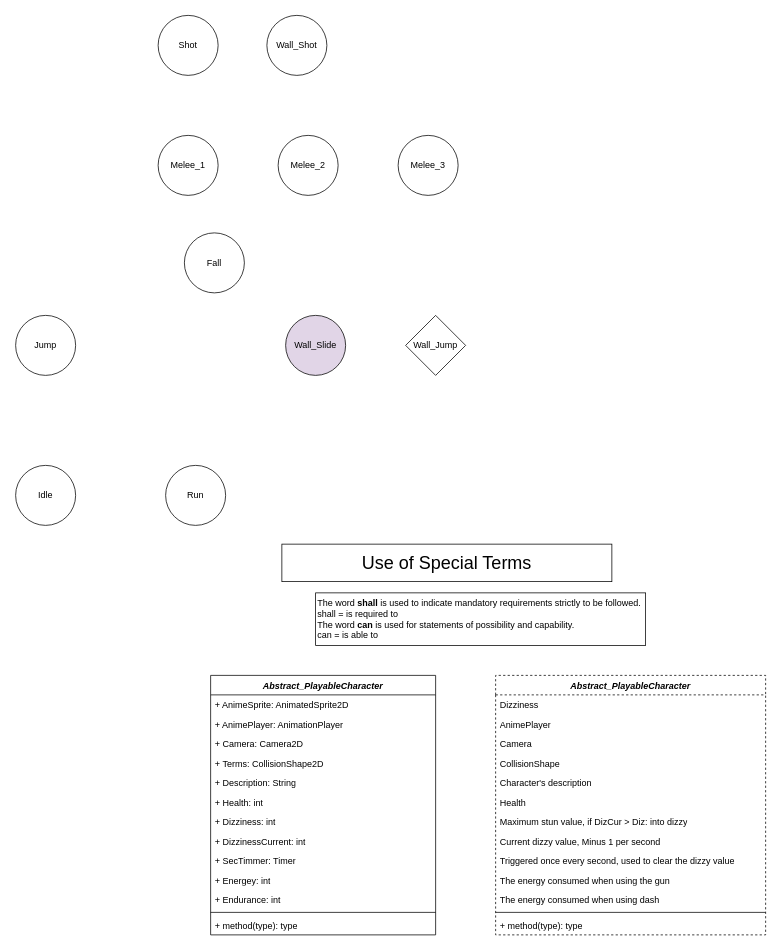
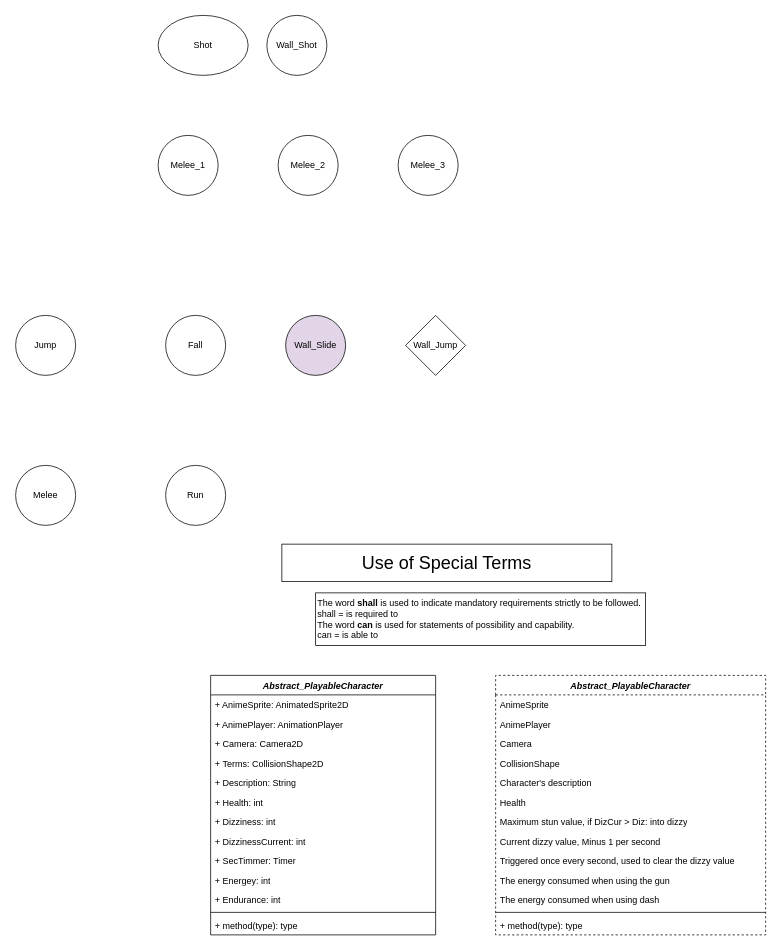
(188, 45) -> (203, 45)
(214, 263) -> (195, 345)
(45, 495) -> (45, 495)
(520, 706) -> (525, 706)
